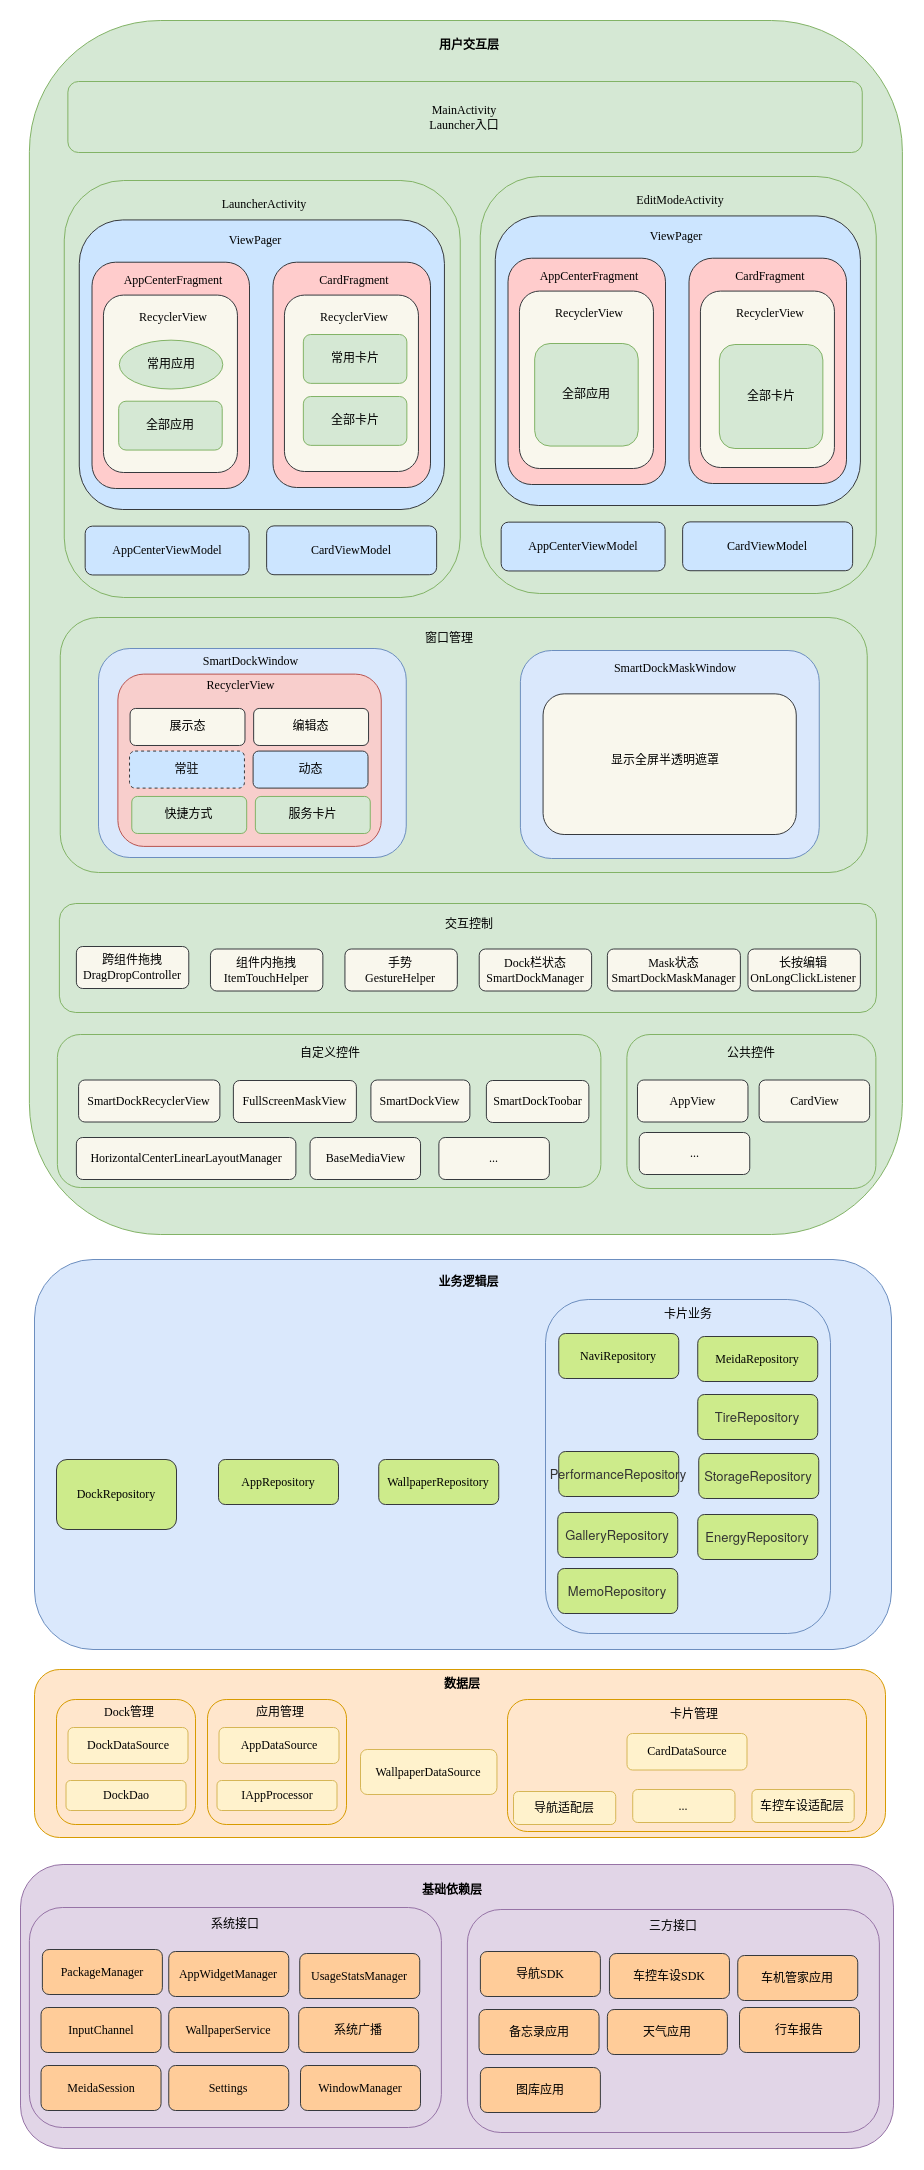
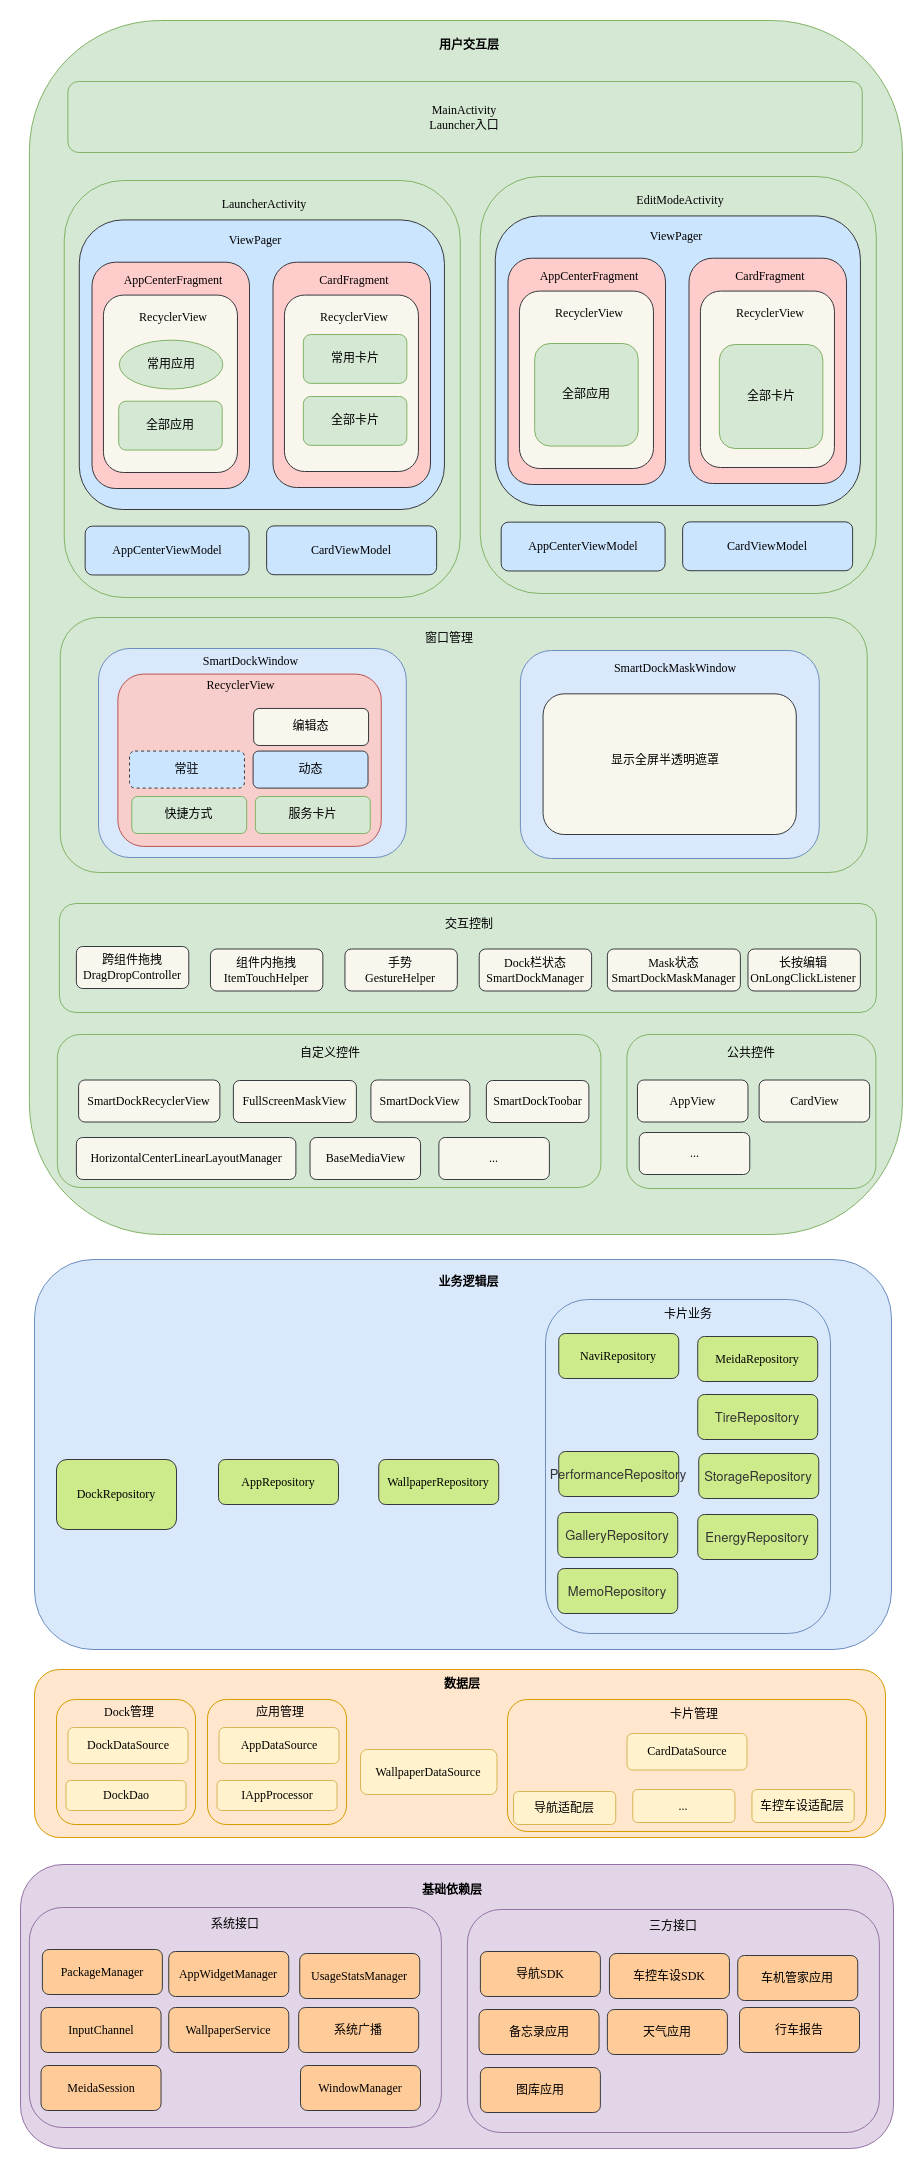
(188, 727) -> none
(229, 2088) -> none
